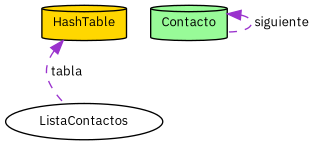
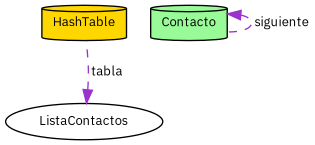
(48, 79) -> (88, 65)
